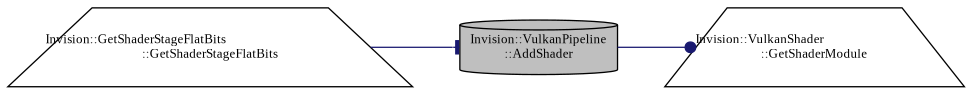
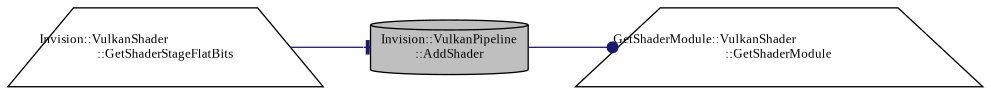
(210, 47) -> (166, 47)
(815, 47) -> (779, 47)
